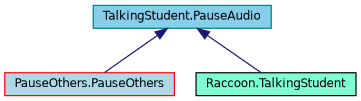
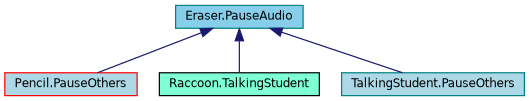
(182, 17) -> (239, 17)
(90, 84) -> (71, 84)
none -> (433, 84)
